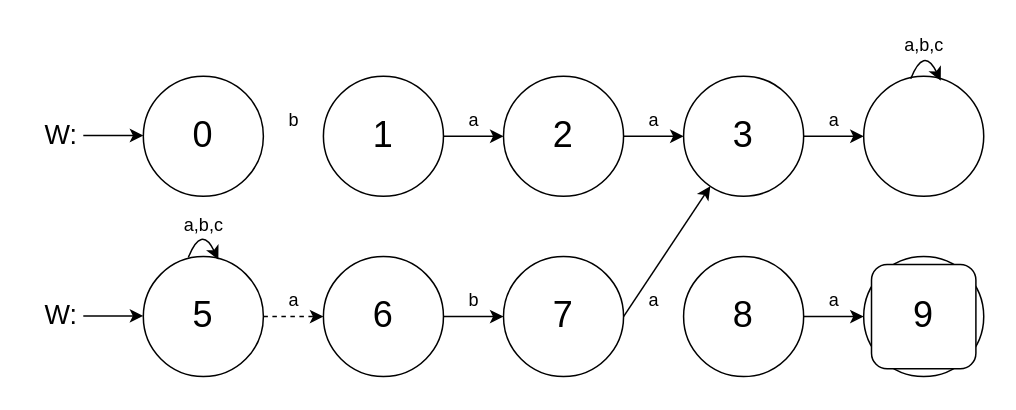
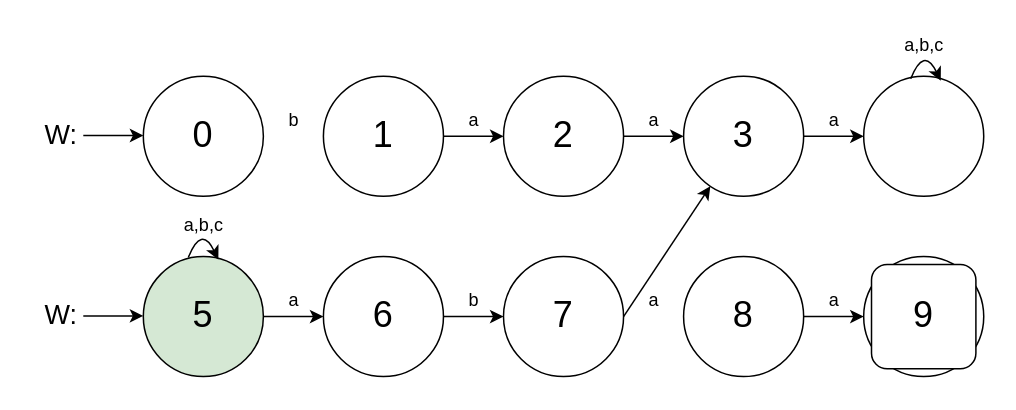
(203, 316) -> (203, 316)
(287, 316) -> (287, 316)
